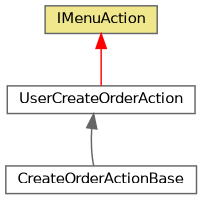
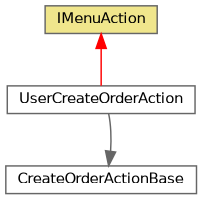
(92, 147) -> (111, 132)
